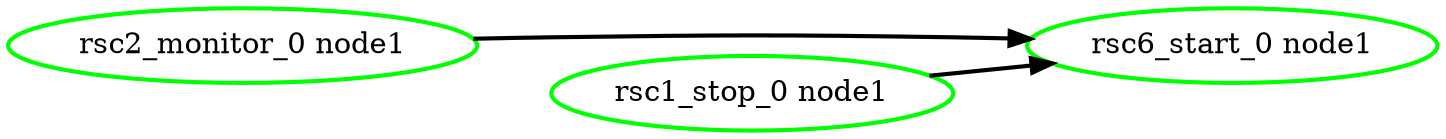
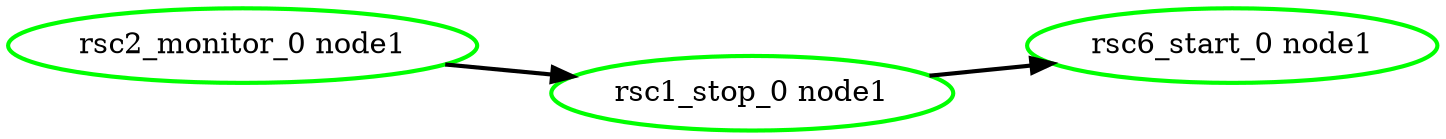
(741, 35) -> (498, 69)
